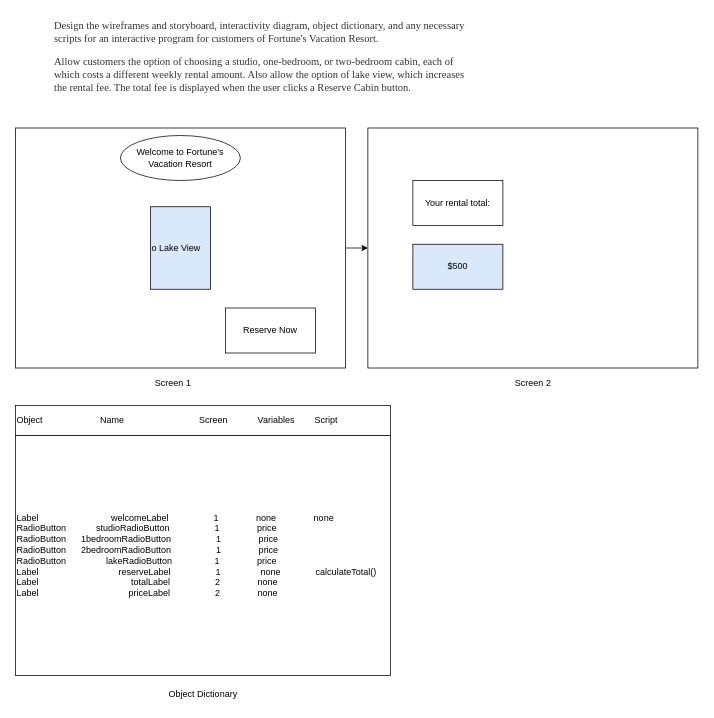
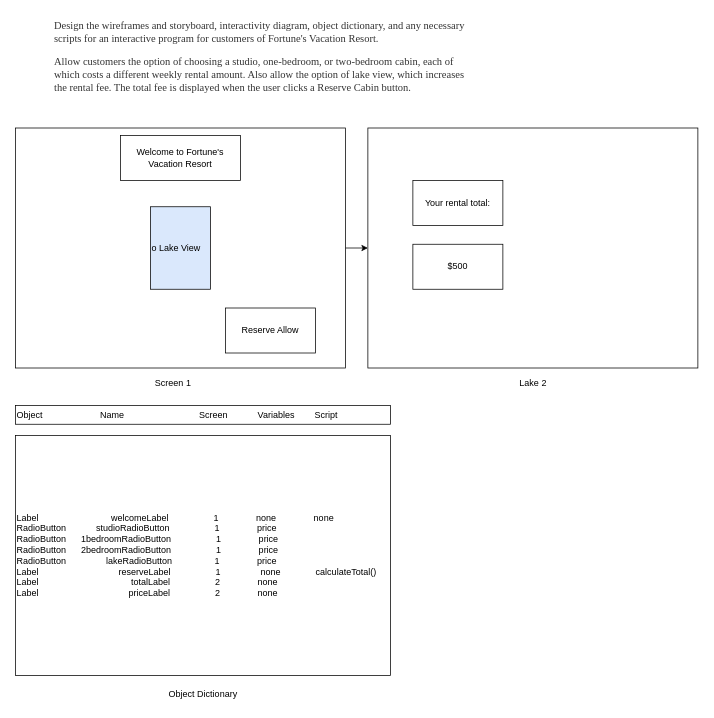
(180, 158) -> (180, 158)
(458, 267) -> (458, 267)
(270, 330) -> (270, 330)
(533, 383) -> (533, 383)
(203, 420) -> (203, 415)
